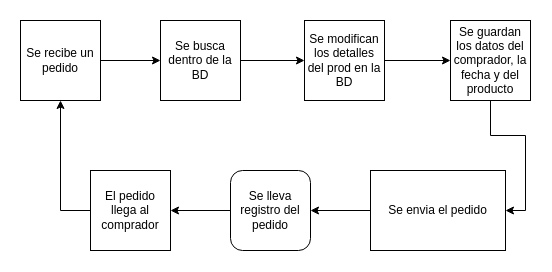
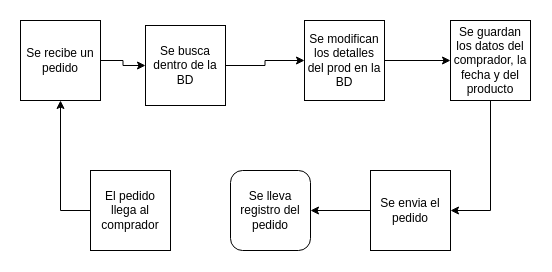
(201, 61) -> (186, 66)
(204, 211) -> none
(438, 211) -> (411, 211)
